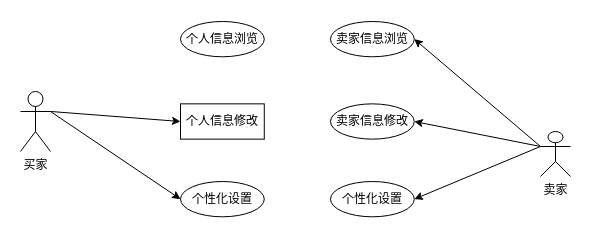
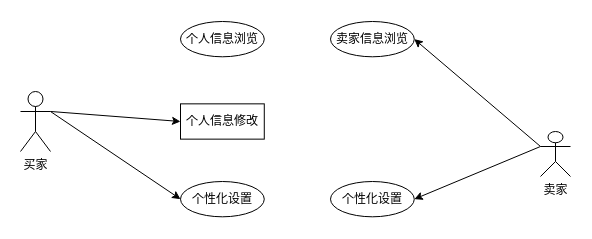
(372, 122) -> none
(479, 134) -> none
